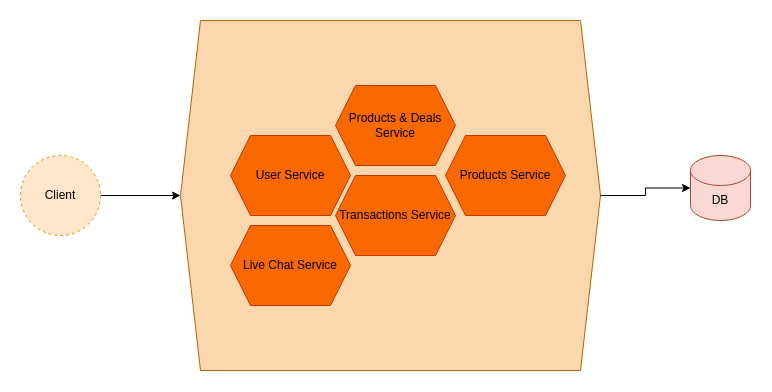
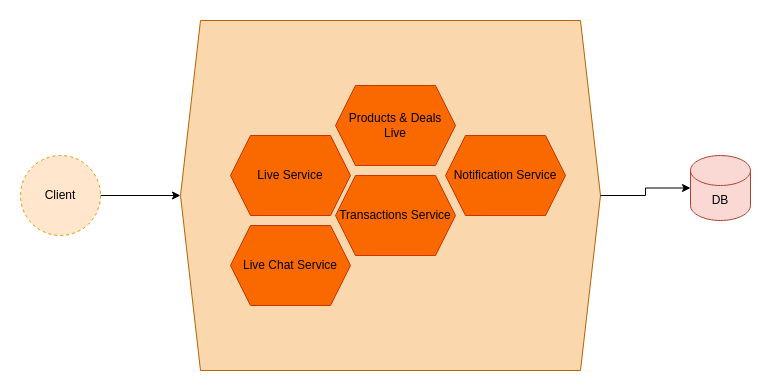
(396, 126) -> (396, 126)
(291, 176) -> (291, 176)
(506, 176) -> (506, 176)
